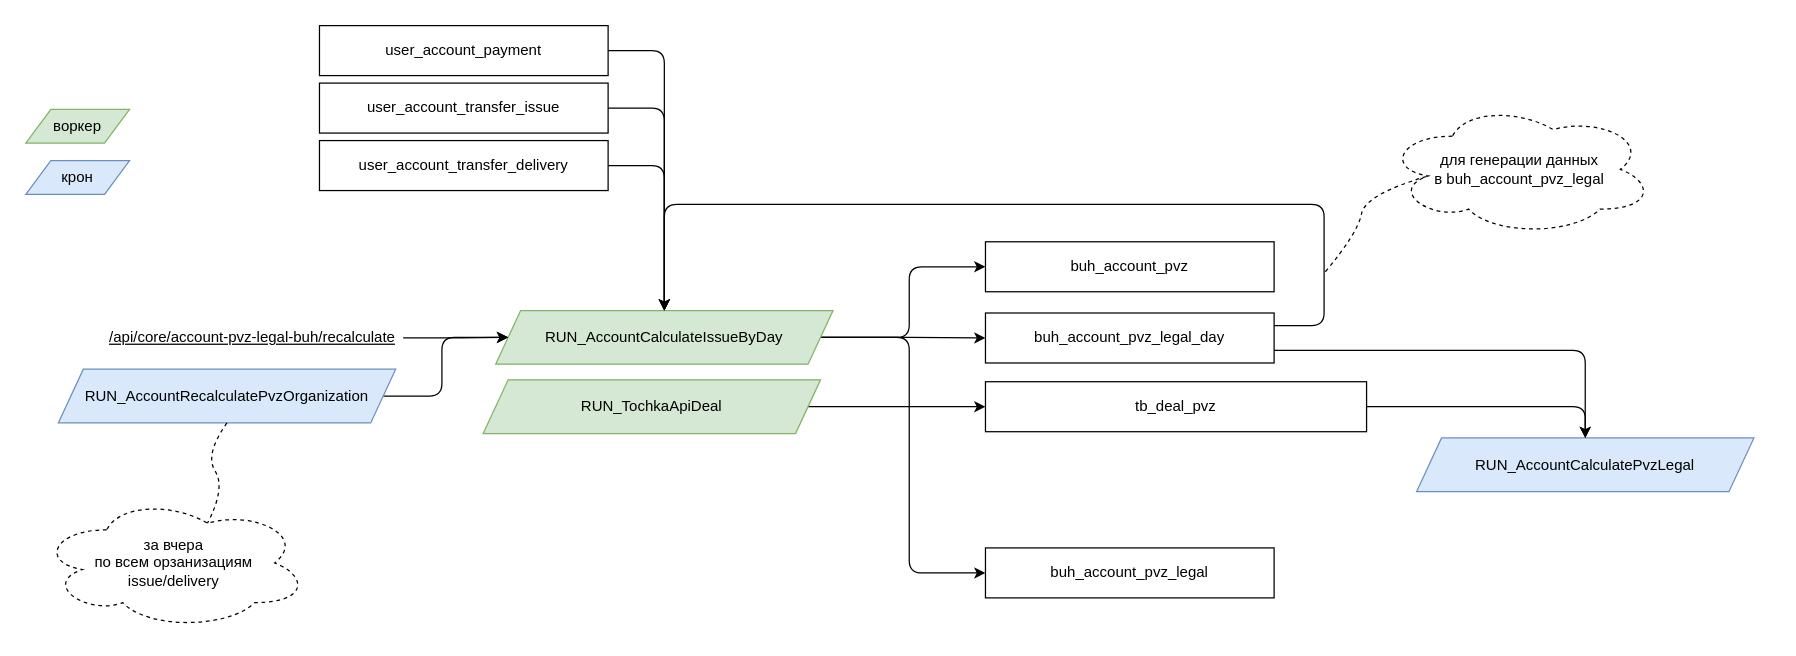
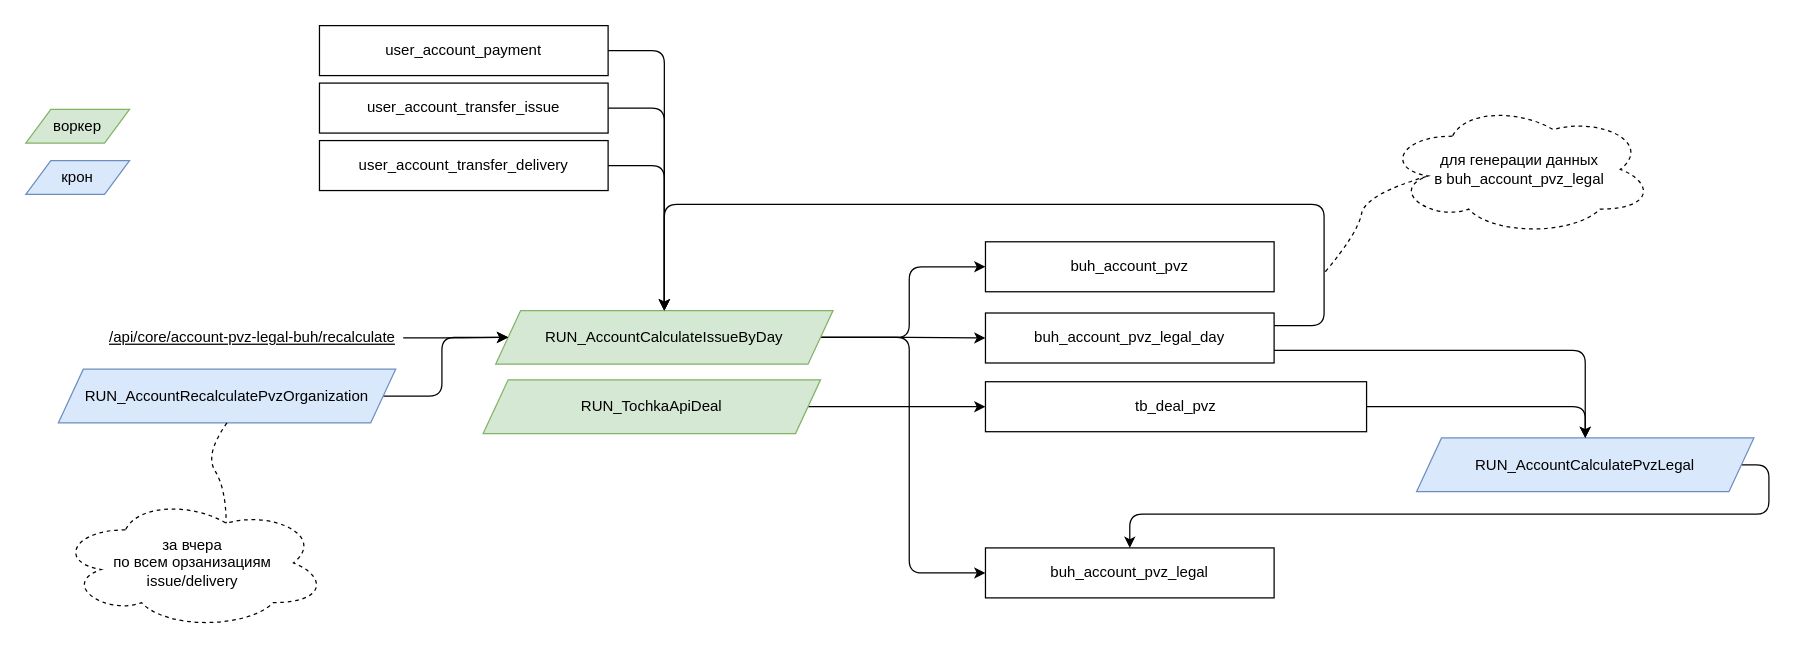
none -> (1470, 514)
(174, 563) -> (193, 563)
